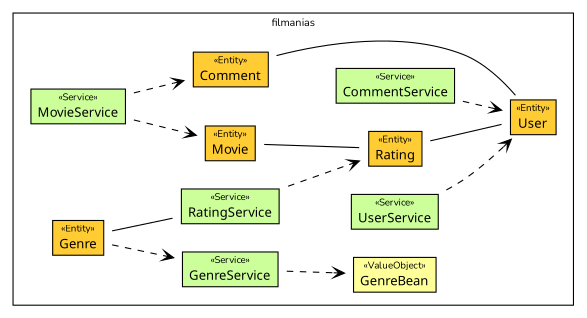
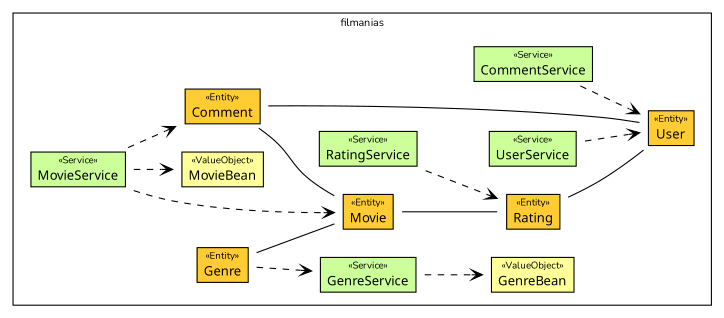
none -> (295, 164)
none -> (222, 169)
(142, 225) -> (295, 238)
